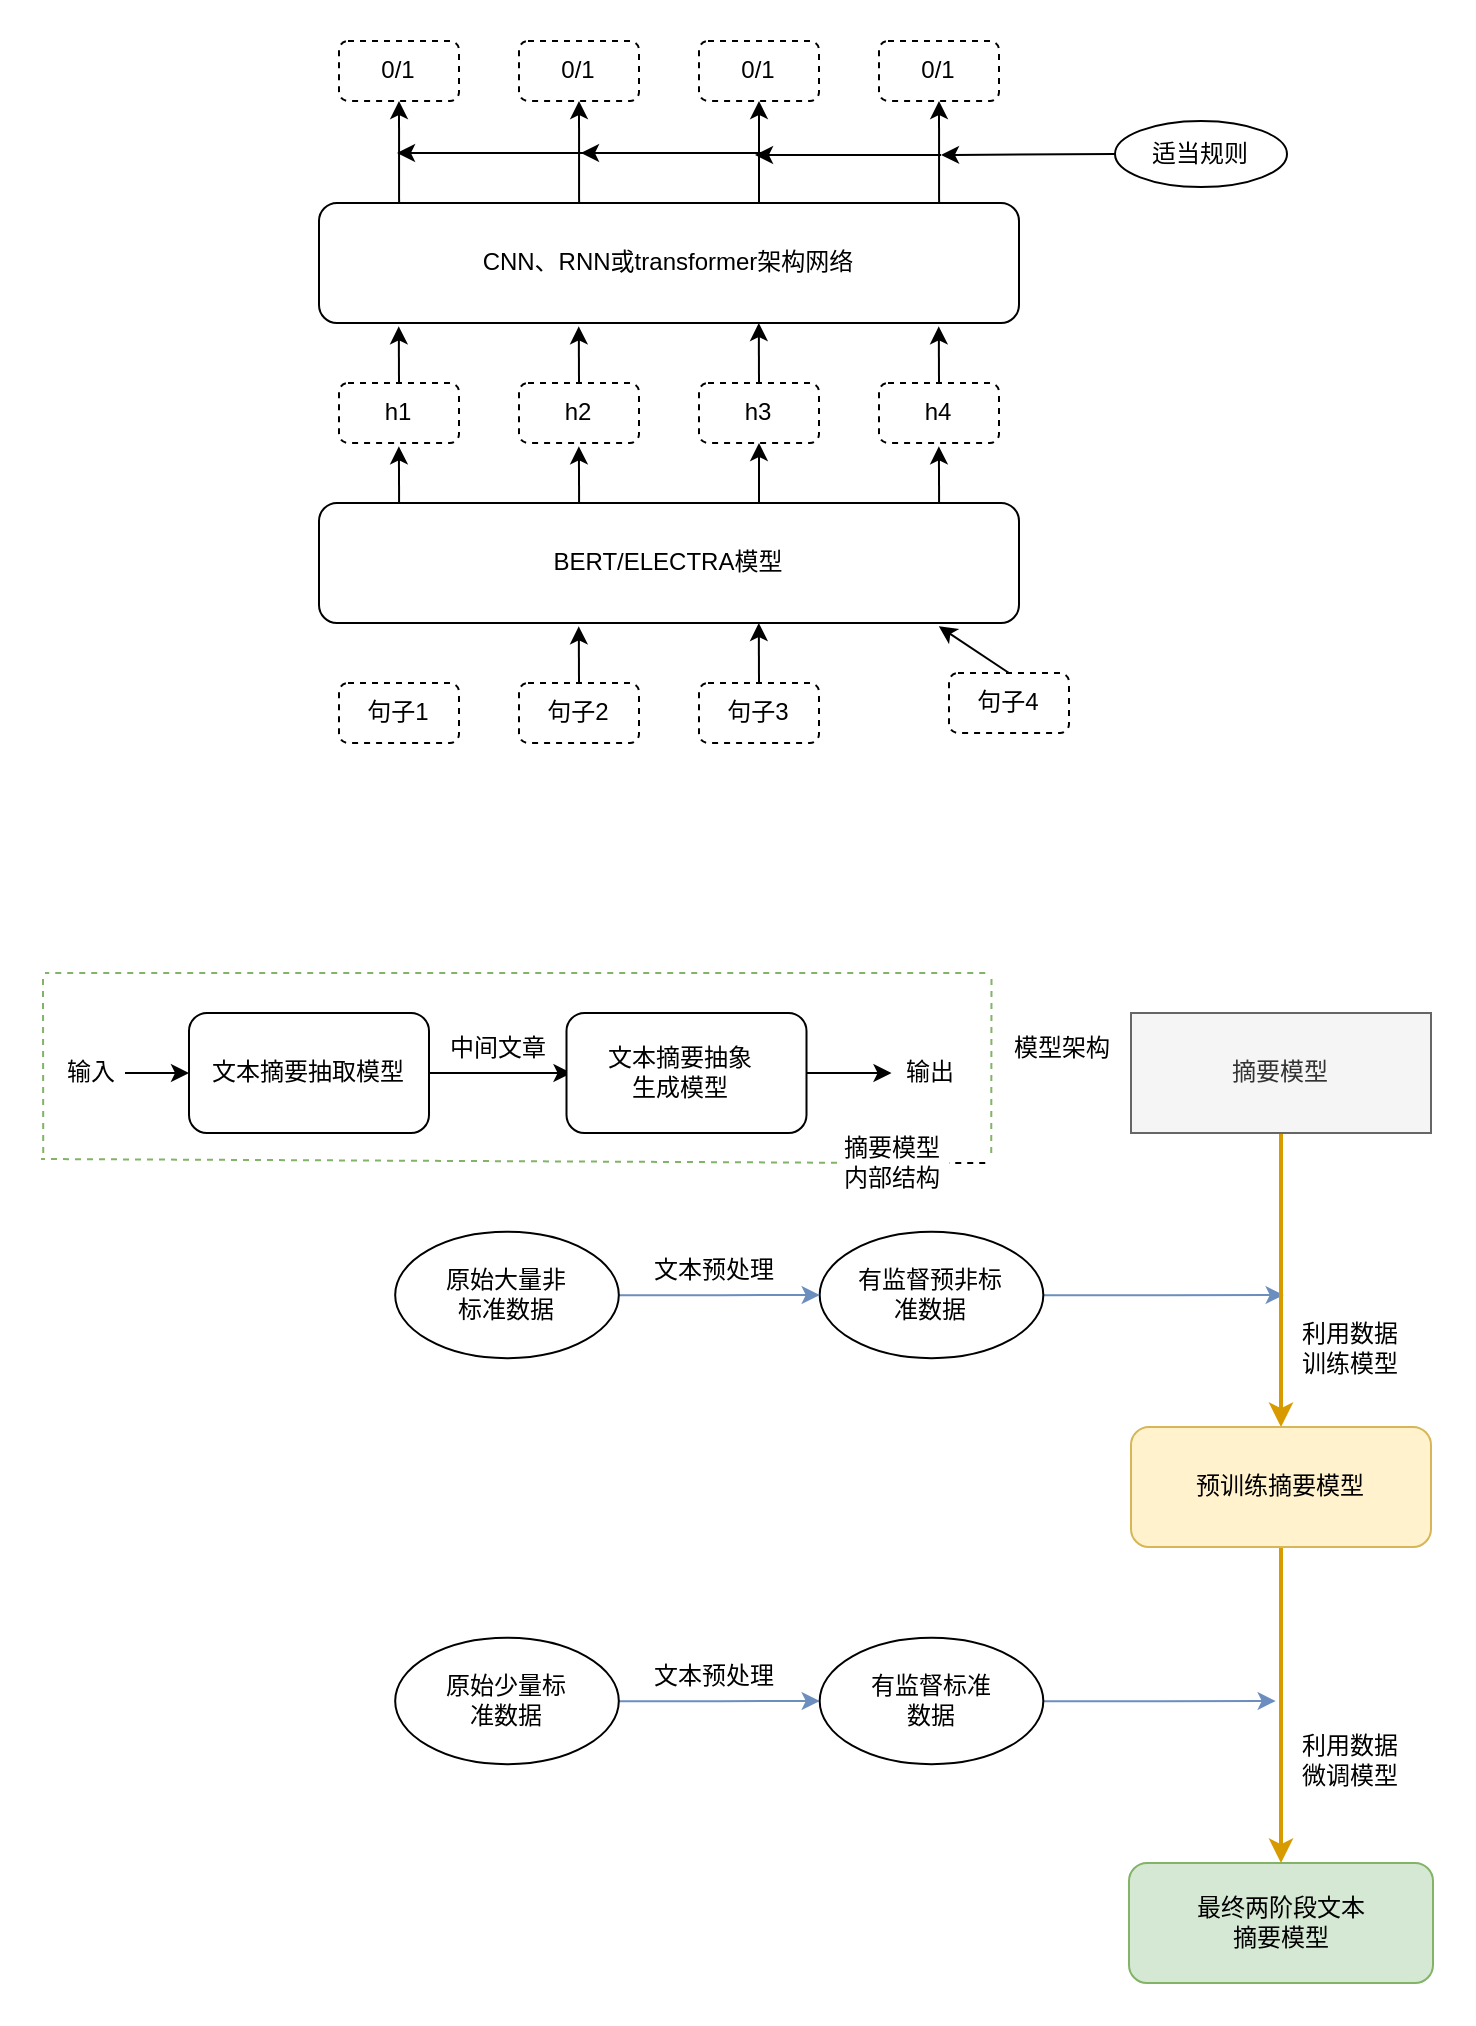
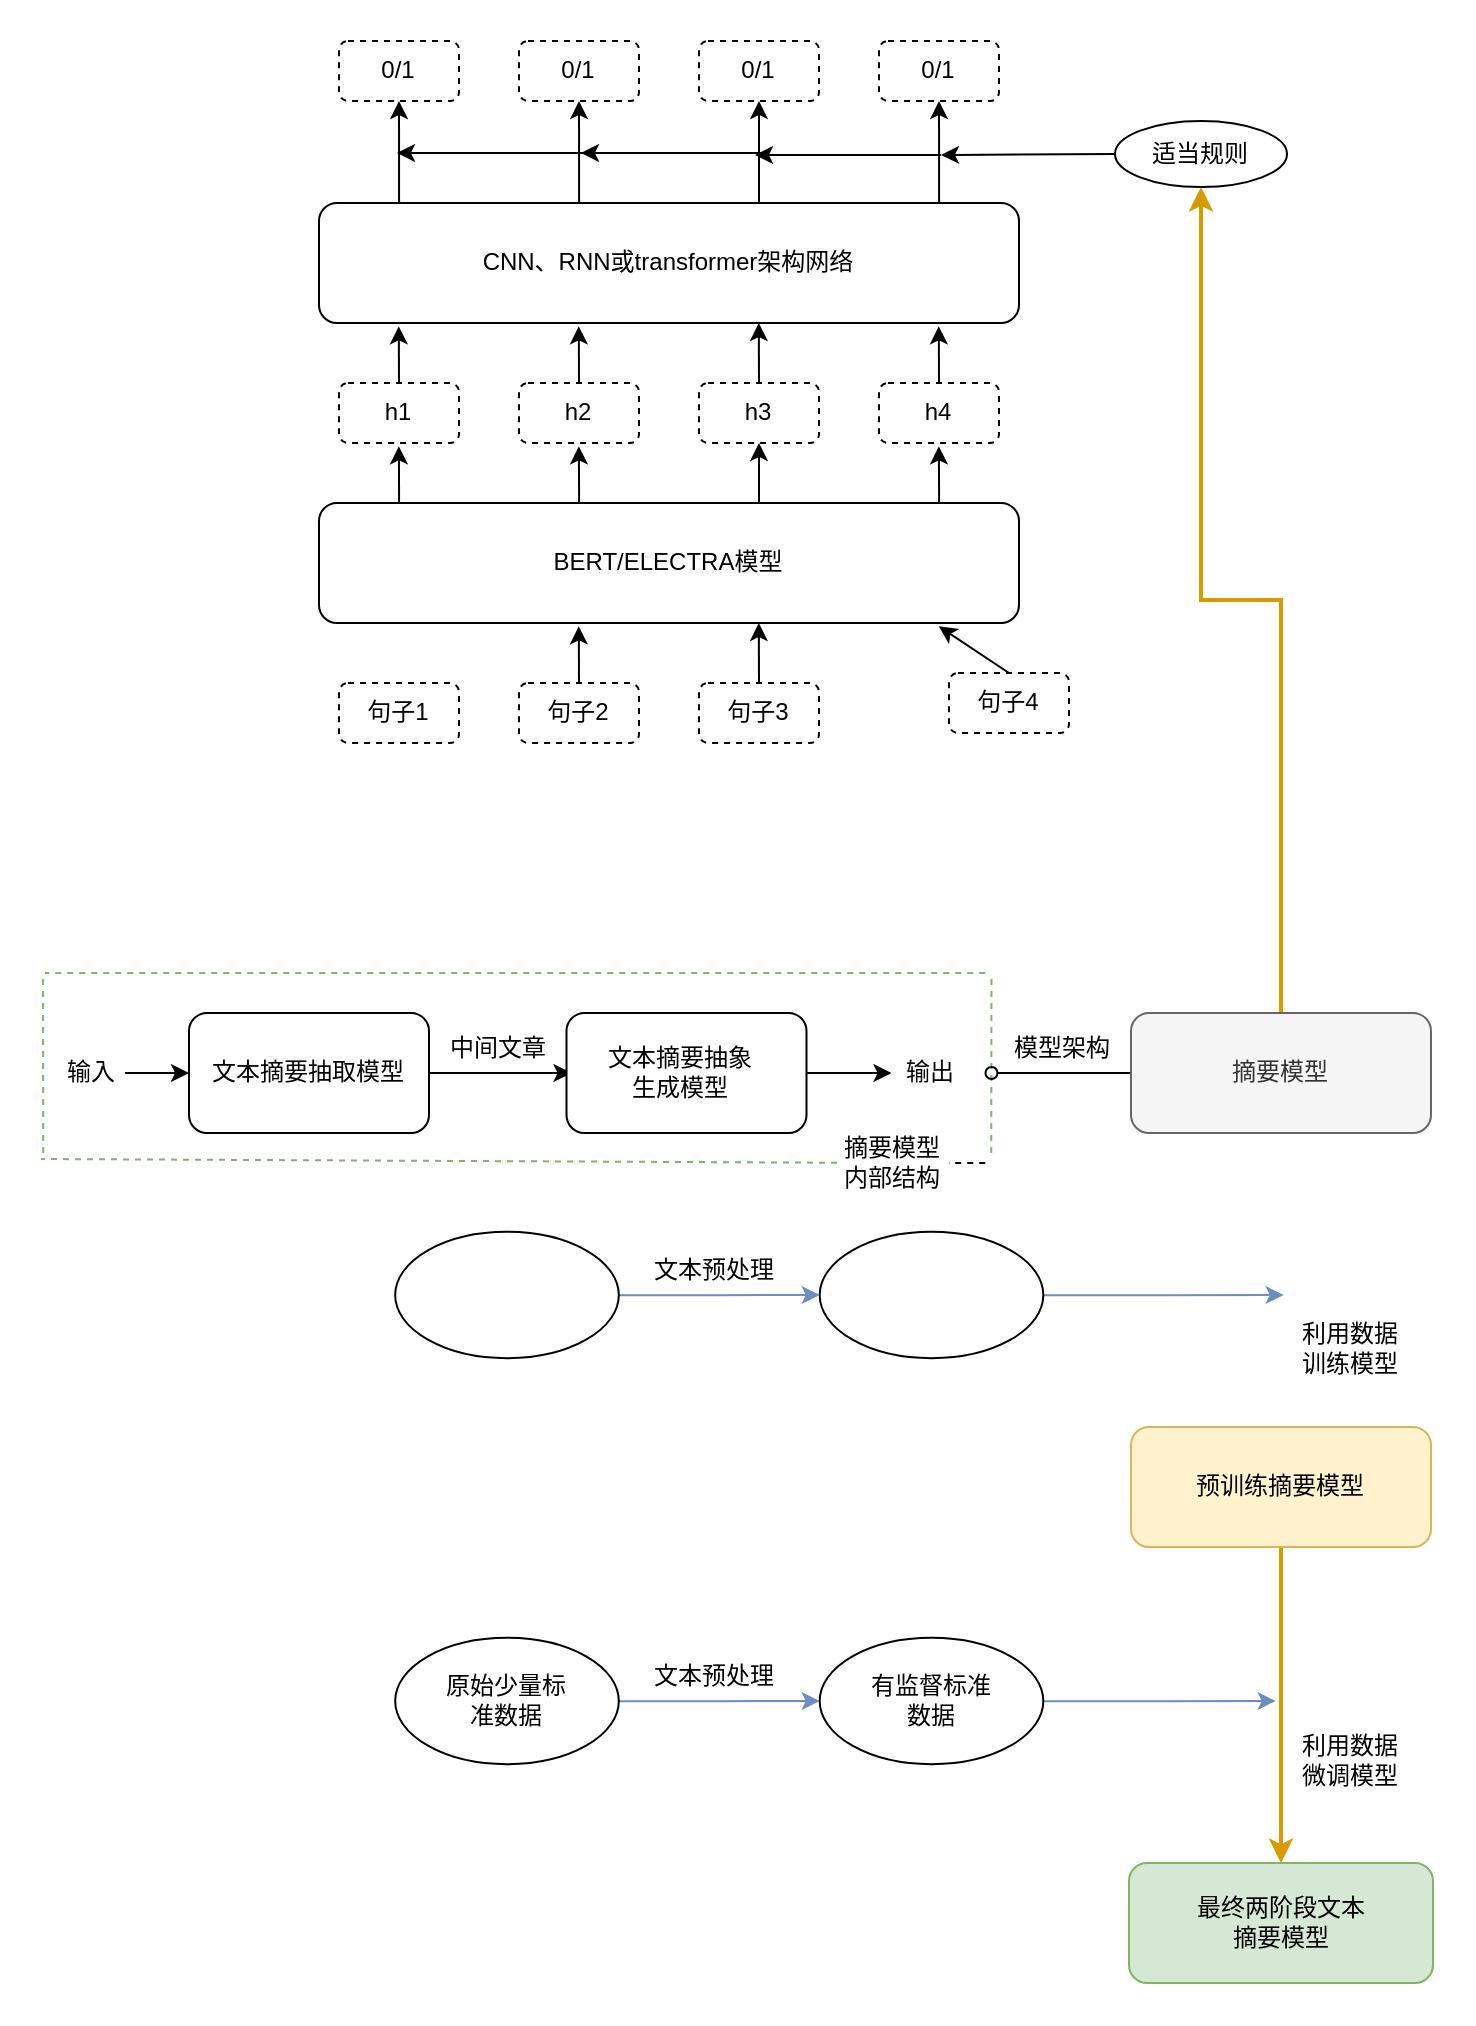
none -> (1065, 1073)
(1281, 1073) -> (1281, 1073)
(1281, 1271) -> (1250, 600)
(507, 1295) -> none
(932, 1295) -> none
